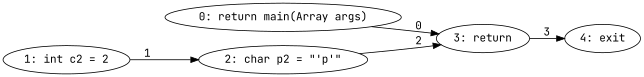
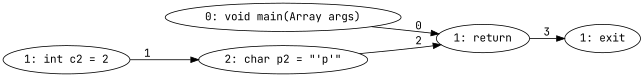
(283, 17) -> (283, 17)
(483, 39) -> (483, 39)
(603, 39) -> (603, 39)
